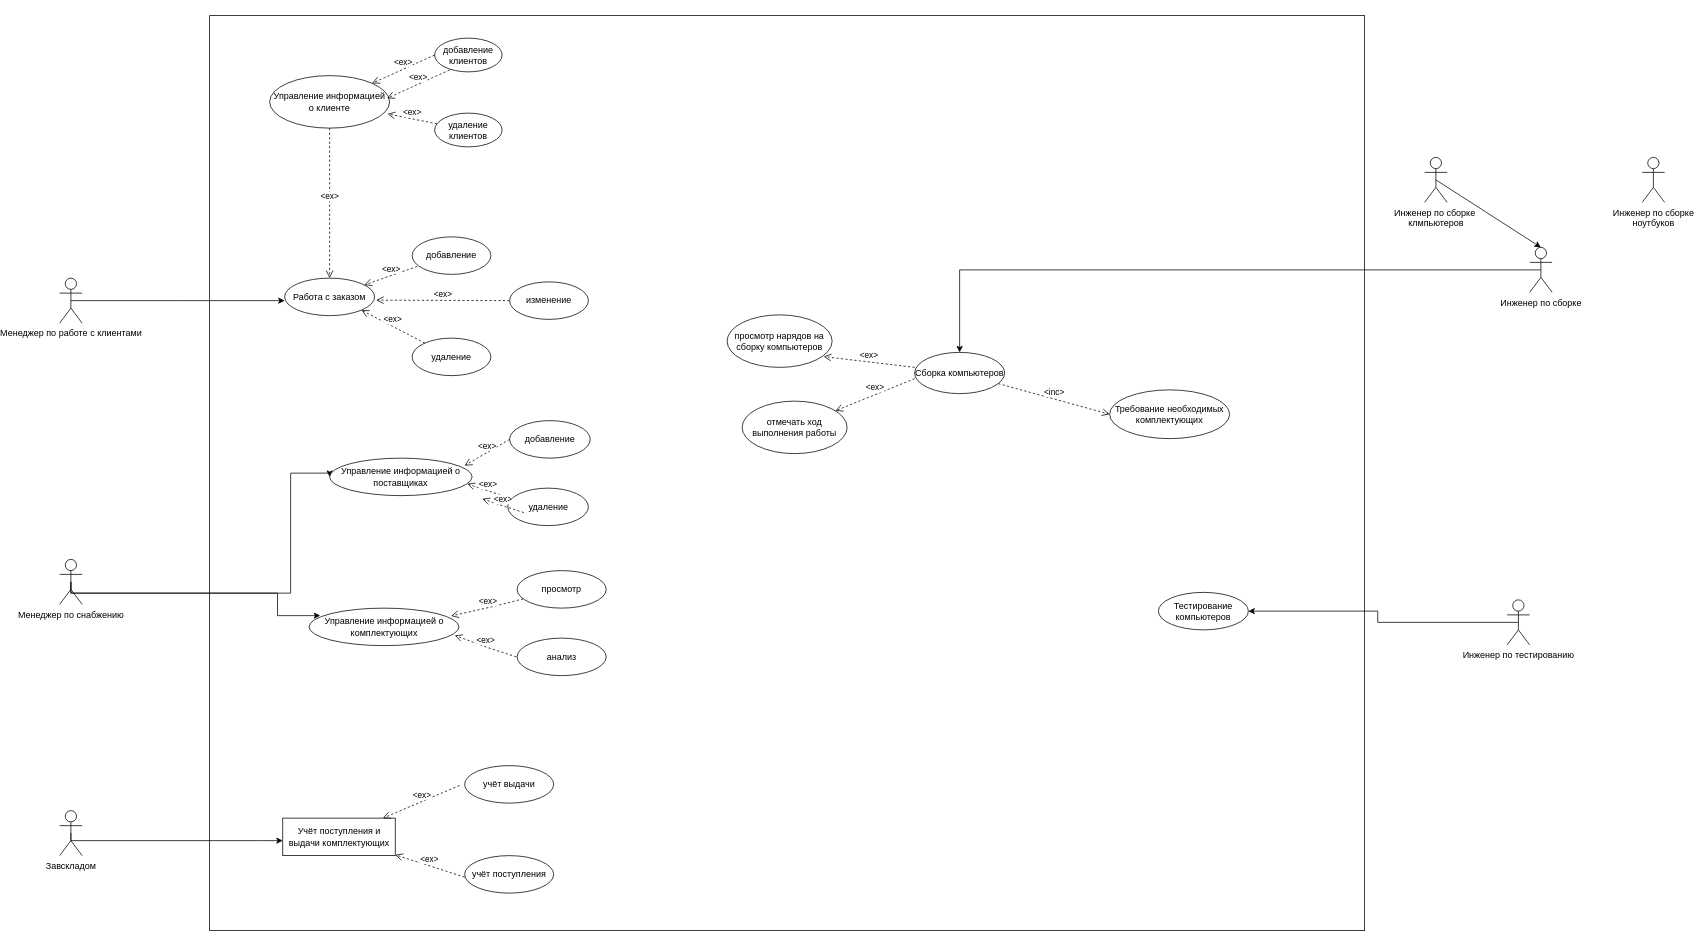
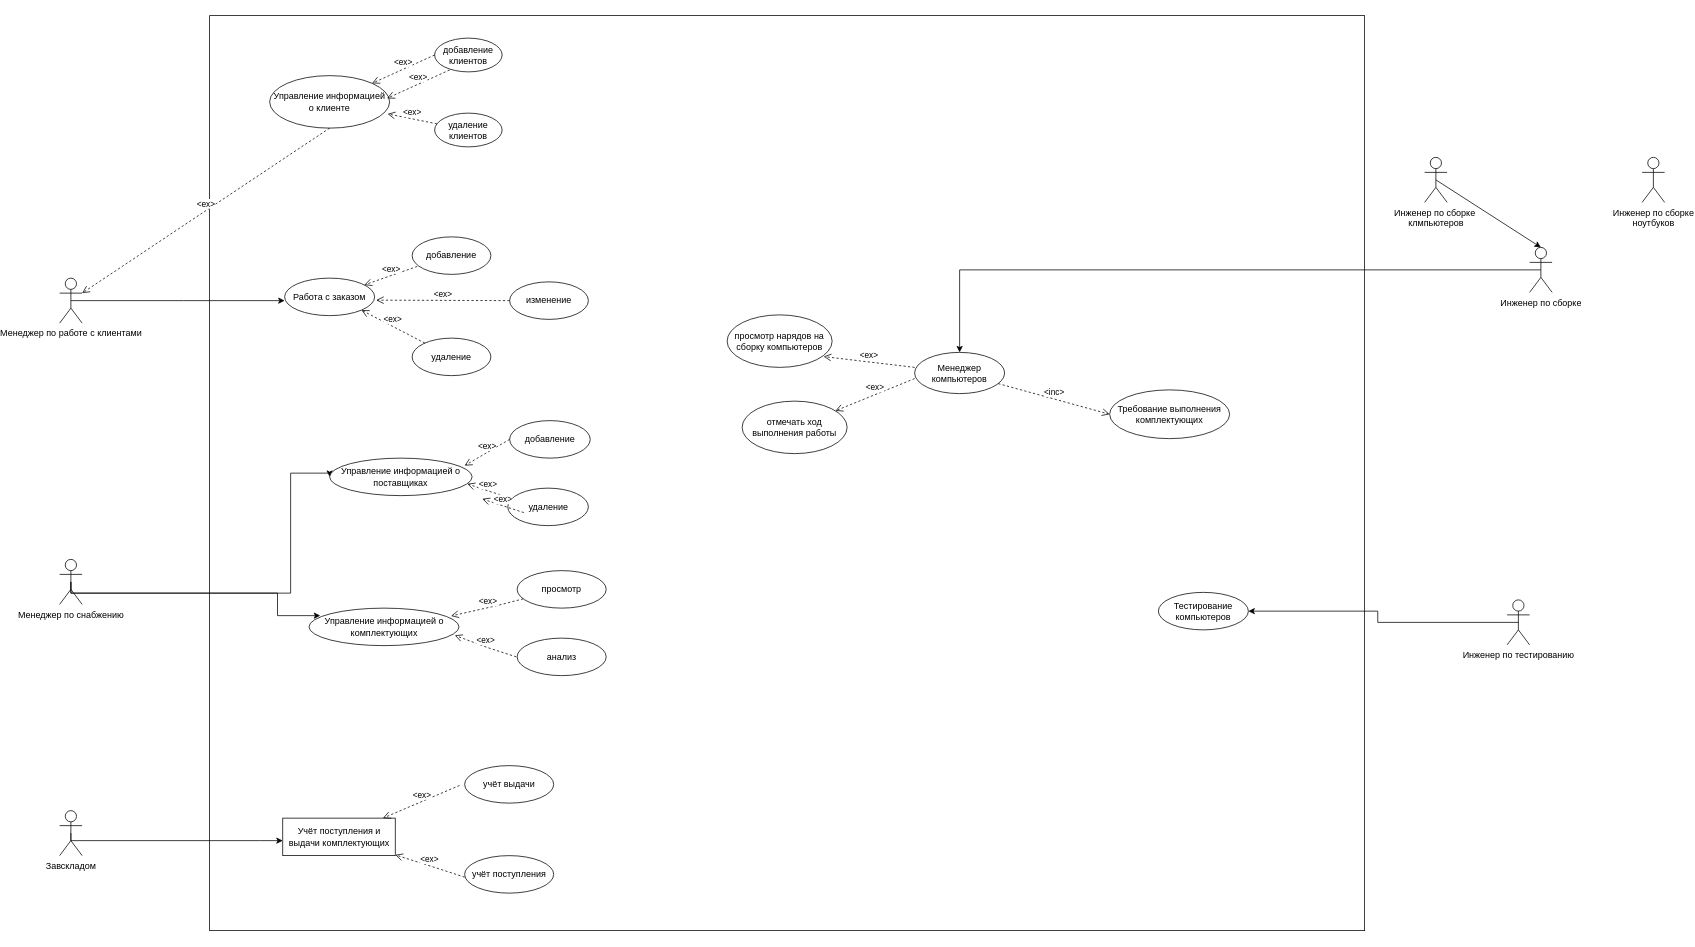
(330, 202) -> (207, 210)
(960, 373) -> (960, 373)
(1170, 414) -> (1170, 414)
